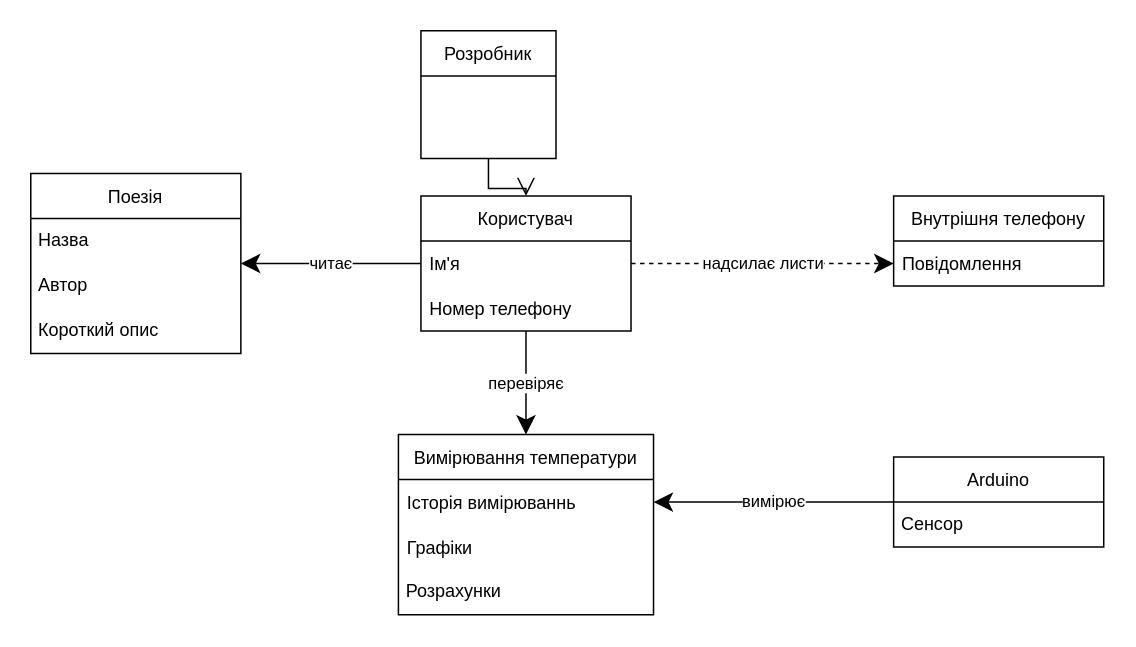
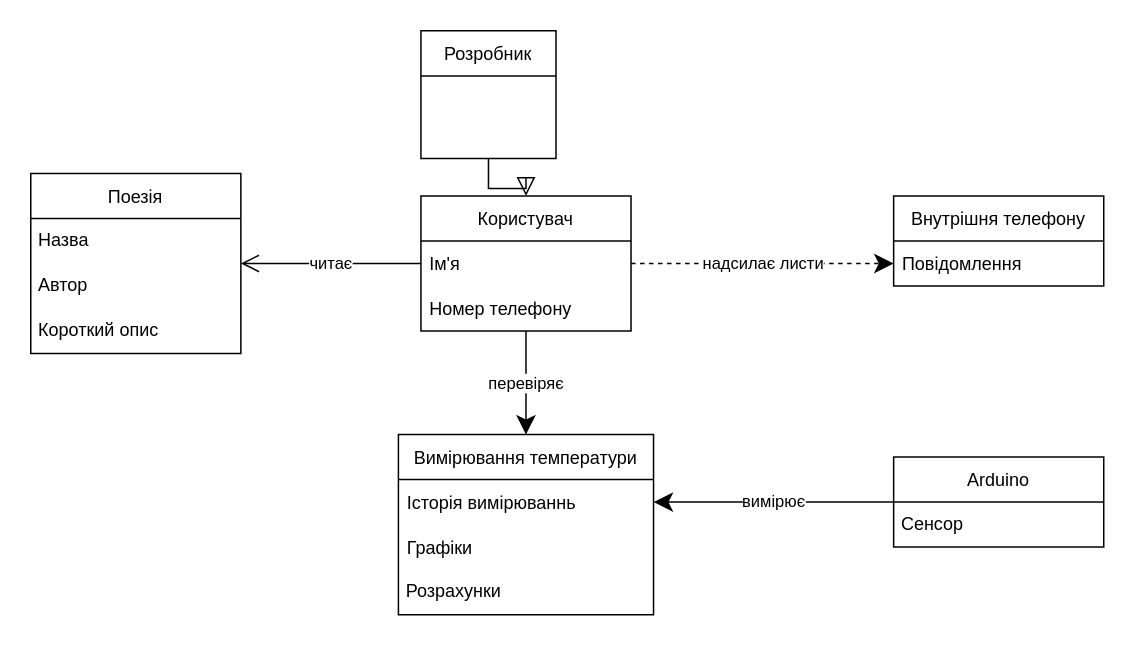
(526, 188) -> (526, 185)
(257, 263) -> (252, 263)
